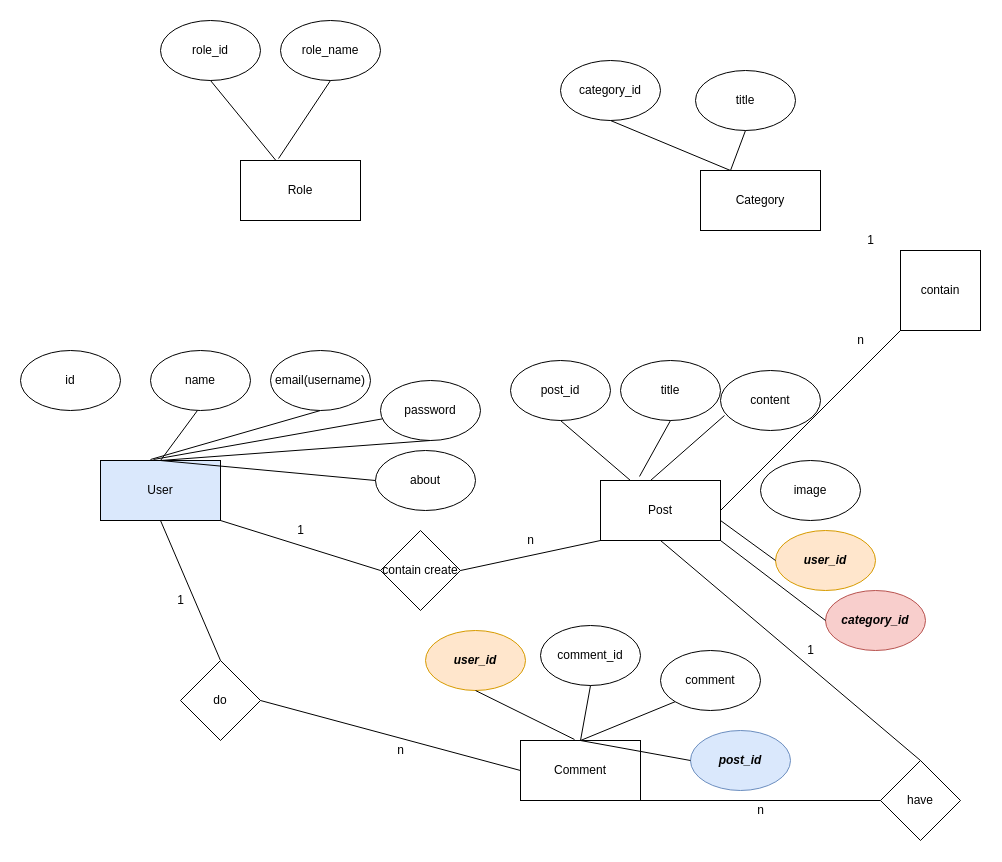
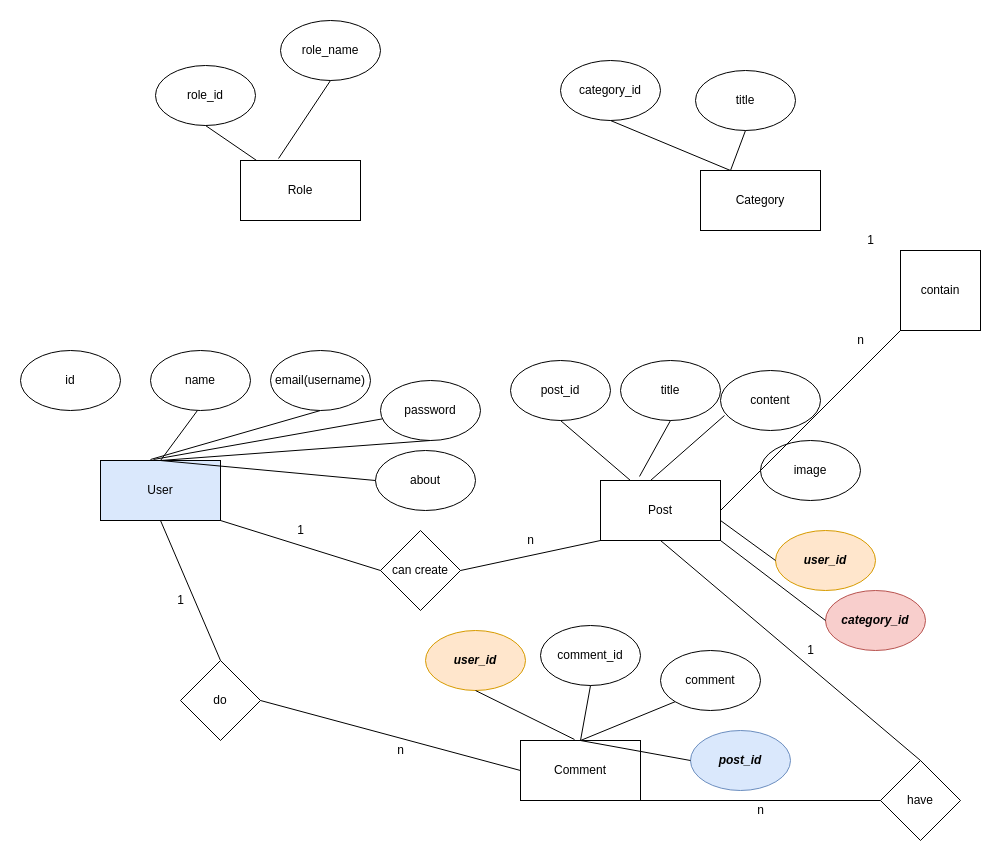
(211, 51) -> (206, 96)
(811, 491) -> (811, 471)
(421, 571) -> (421, 571)
